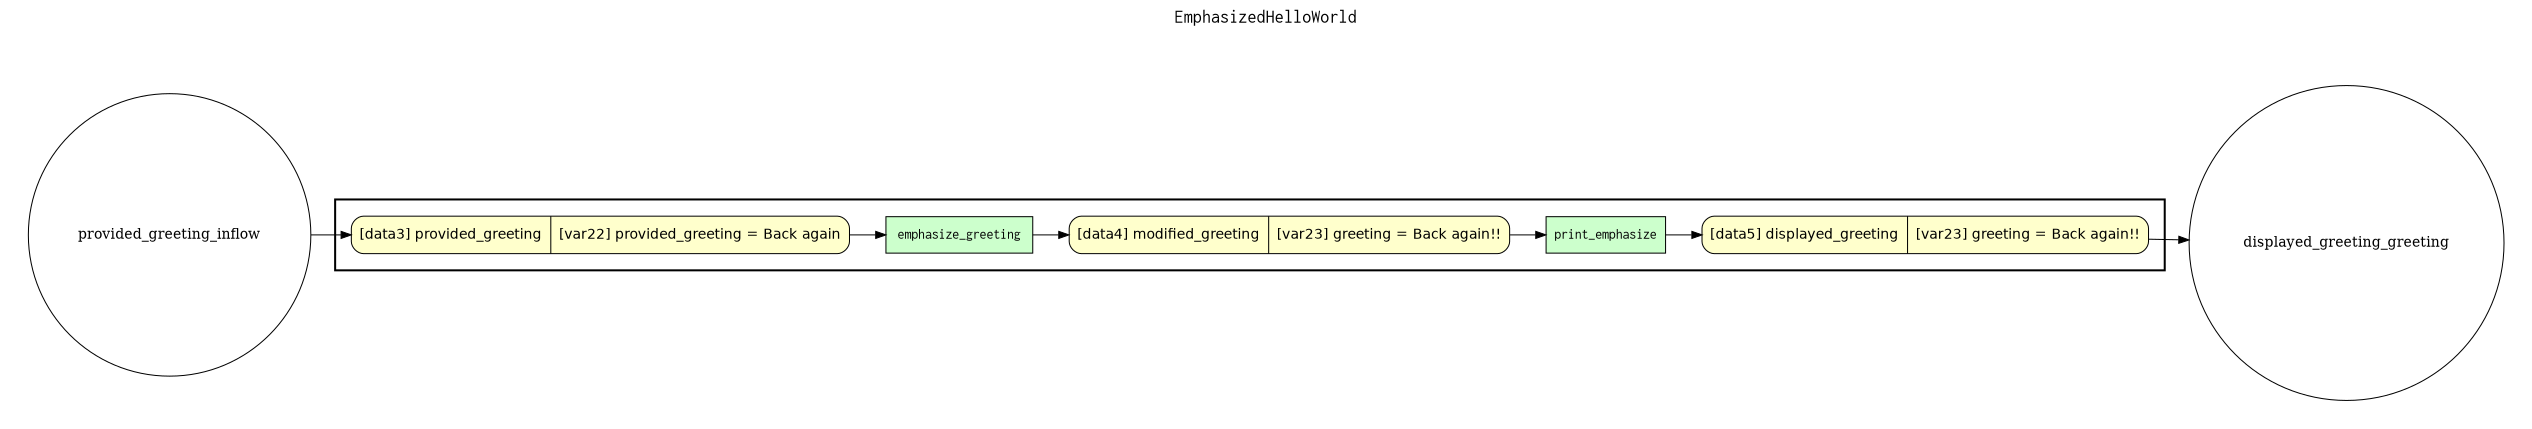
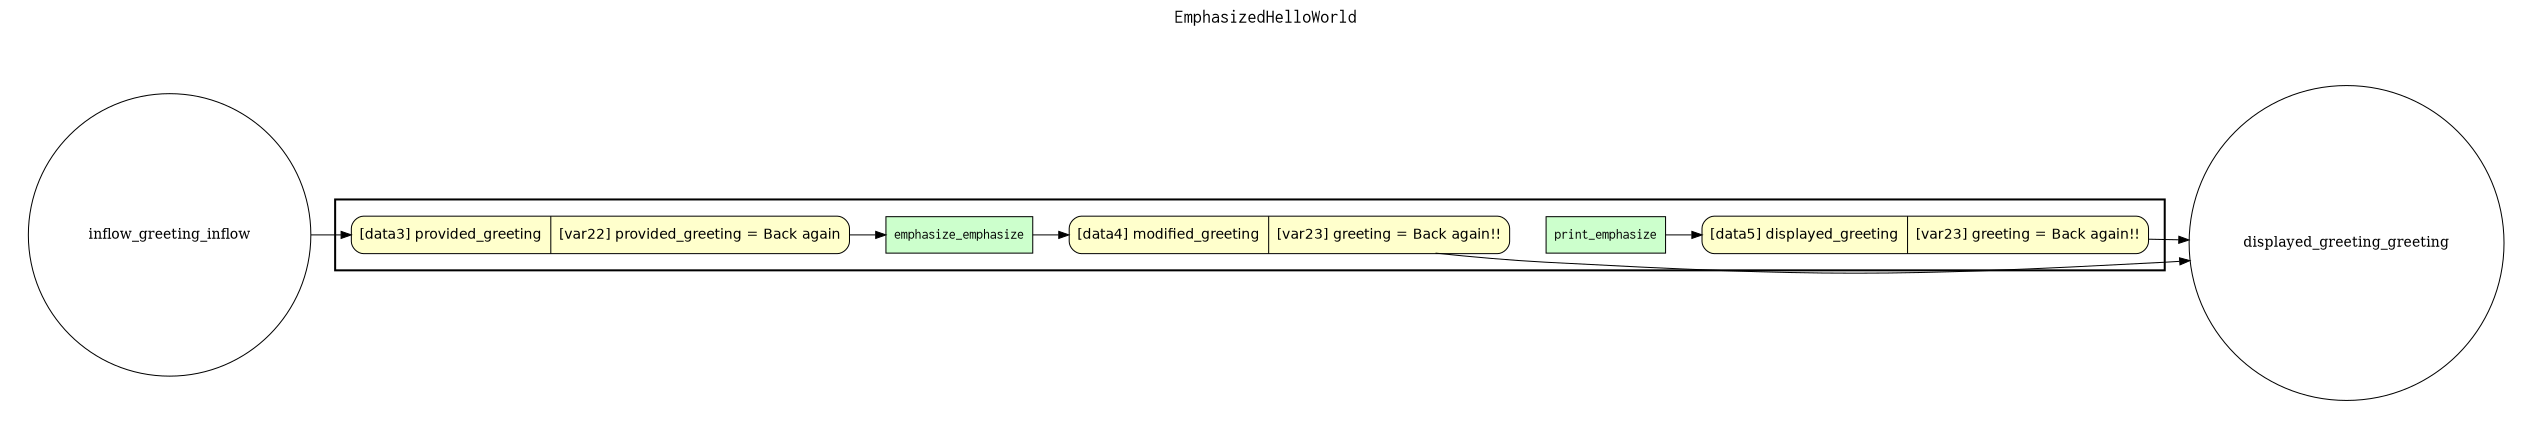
(170, 235) -> (170, 235)
(959, 235) -> (959, 235)
(1523, 235) -> (1807, 273)
